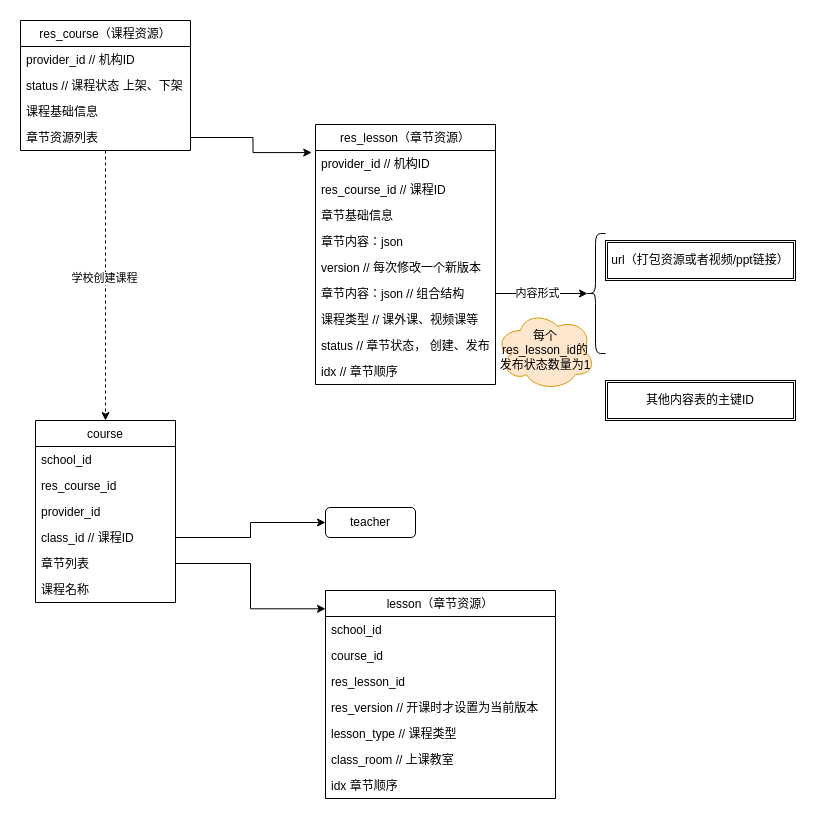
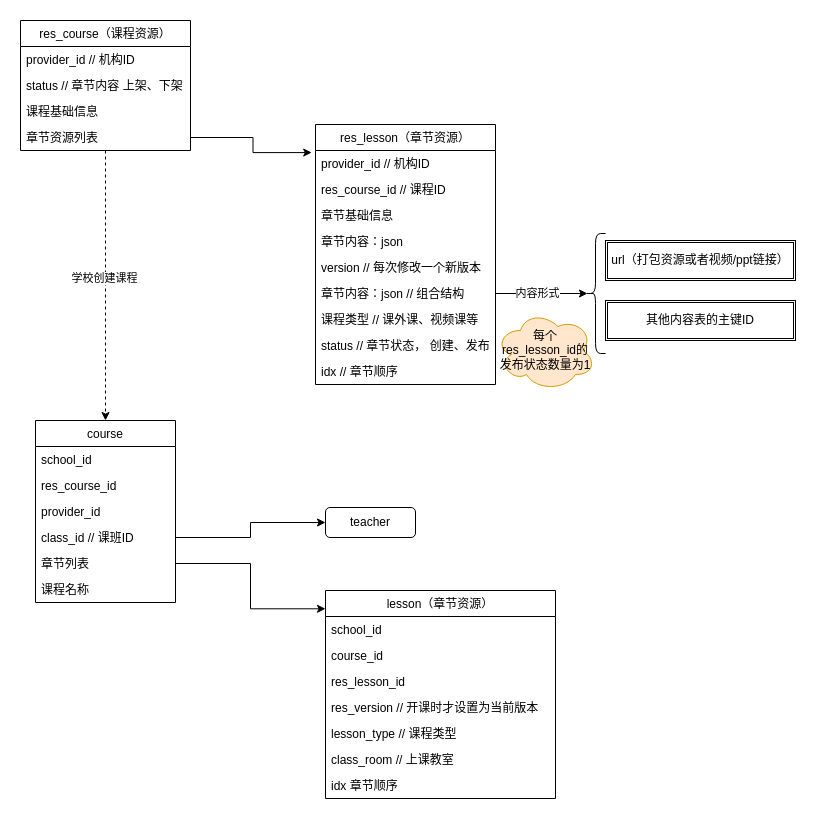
(112, 86) -> (112, 86)
(701, 401) -> (701, 321)
(94, 538) -> (94, 538)
